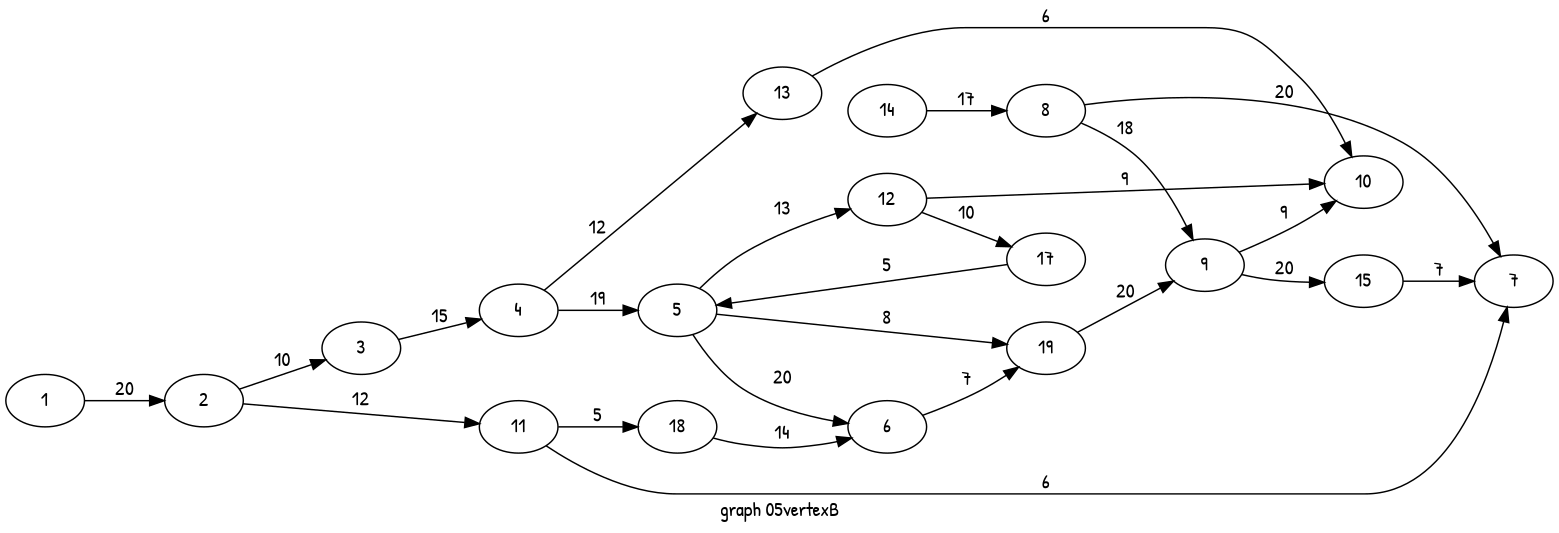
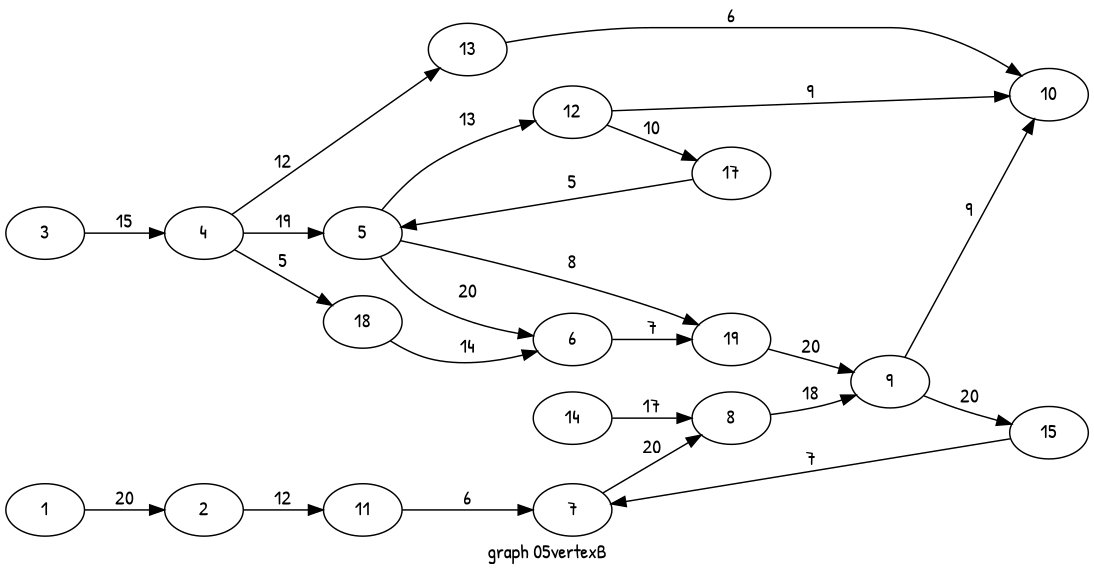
(1315, 110) -> (646, 468)
(275, 377) -> none
(591, 427) -> (277, 274)
